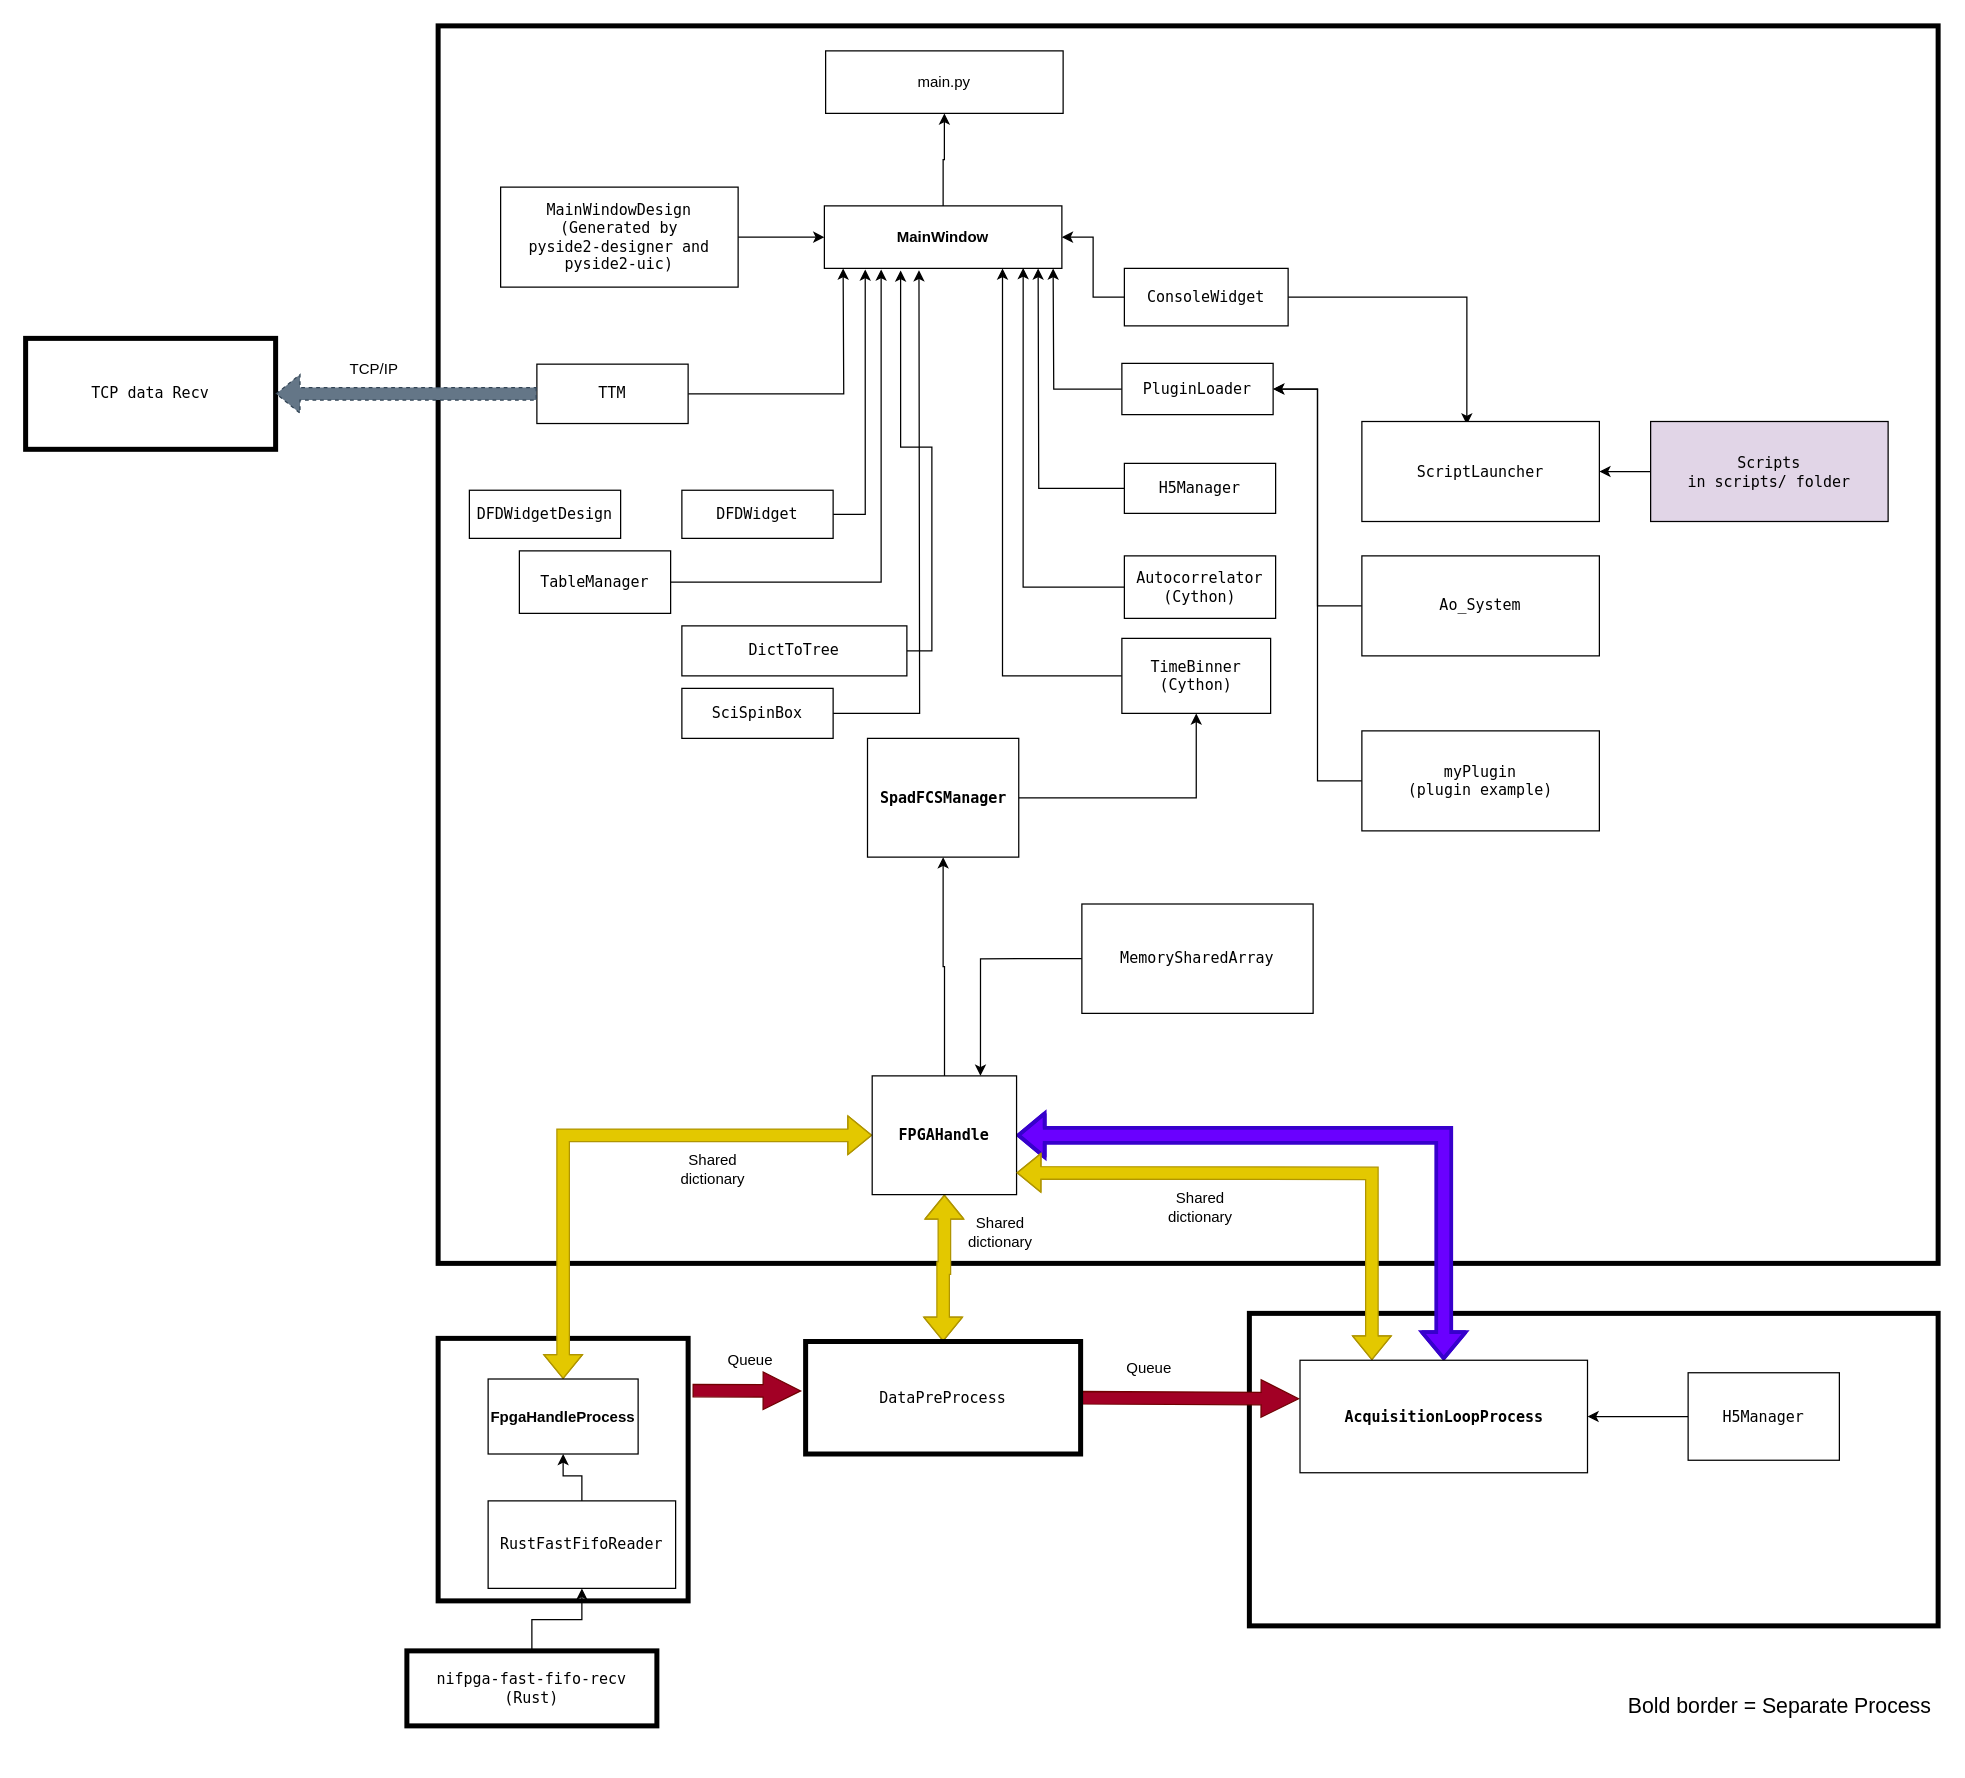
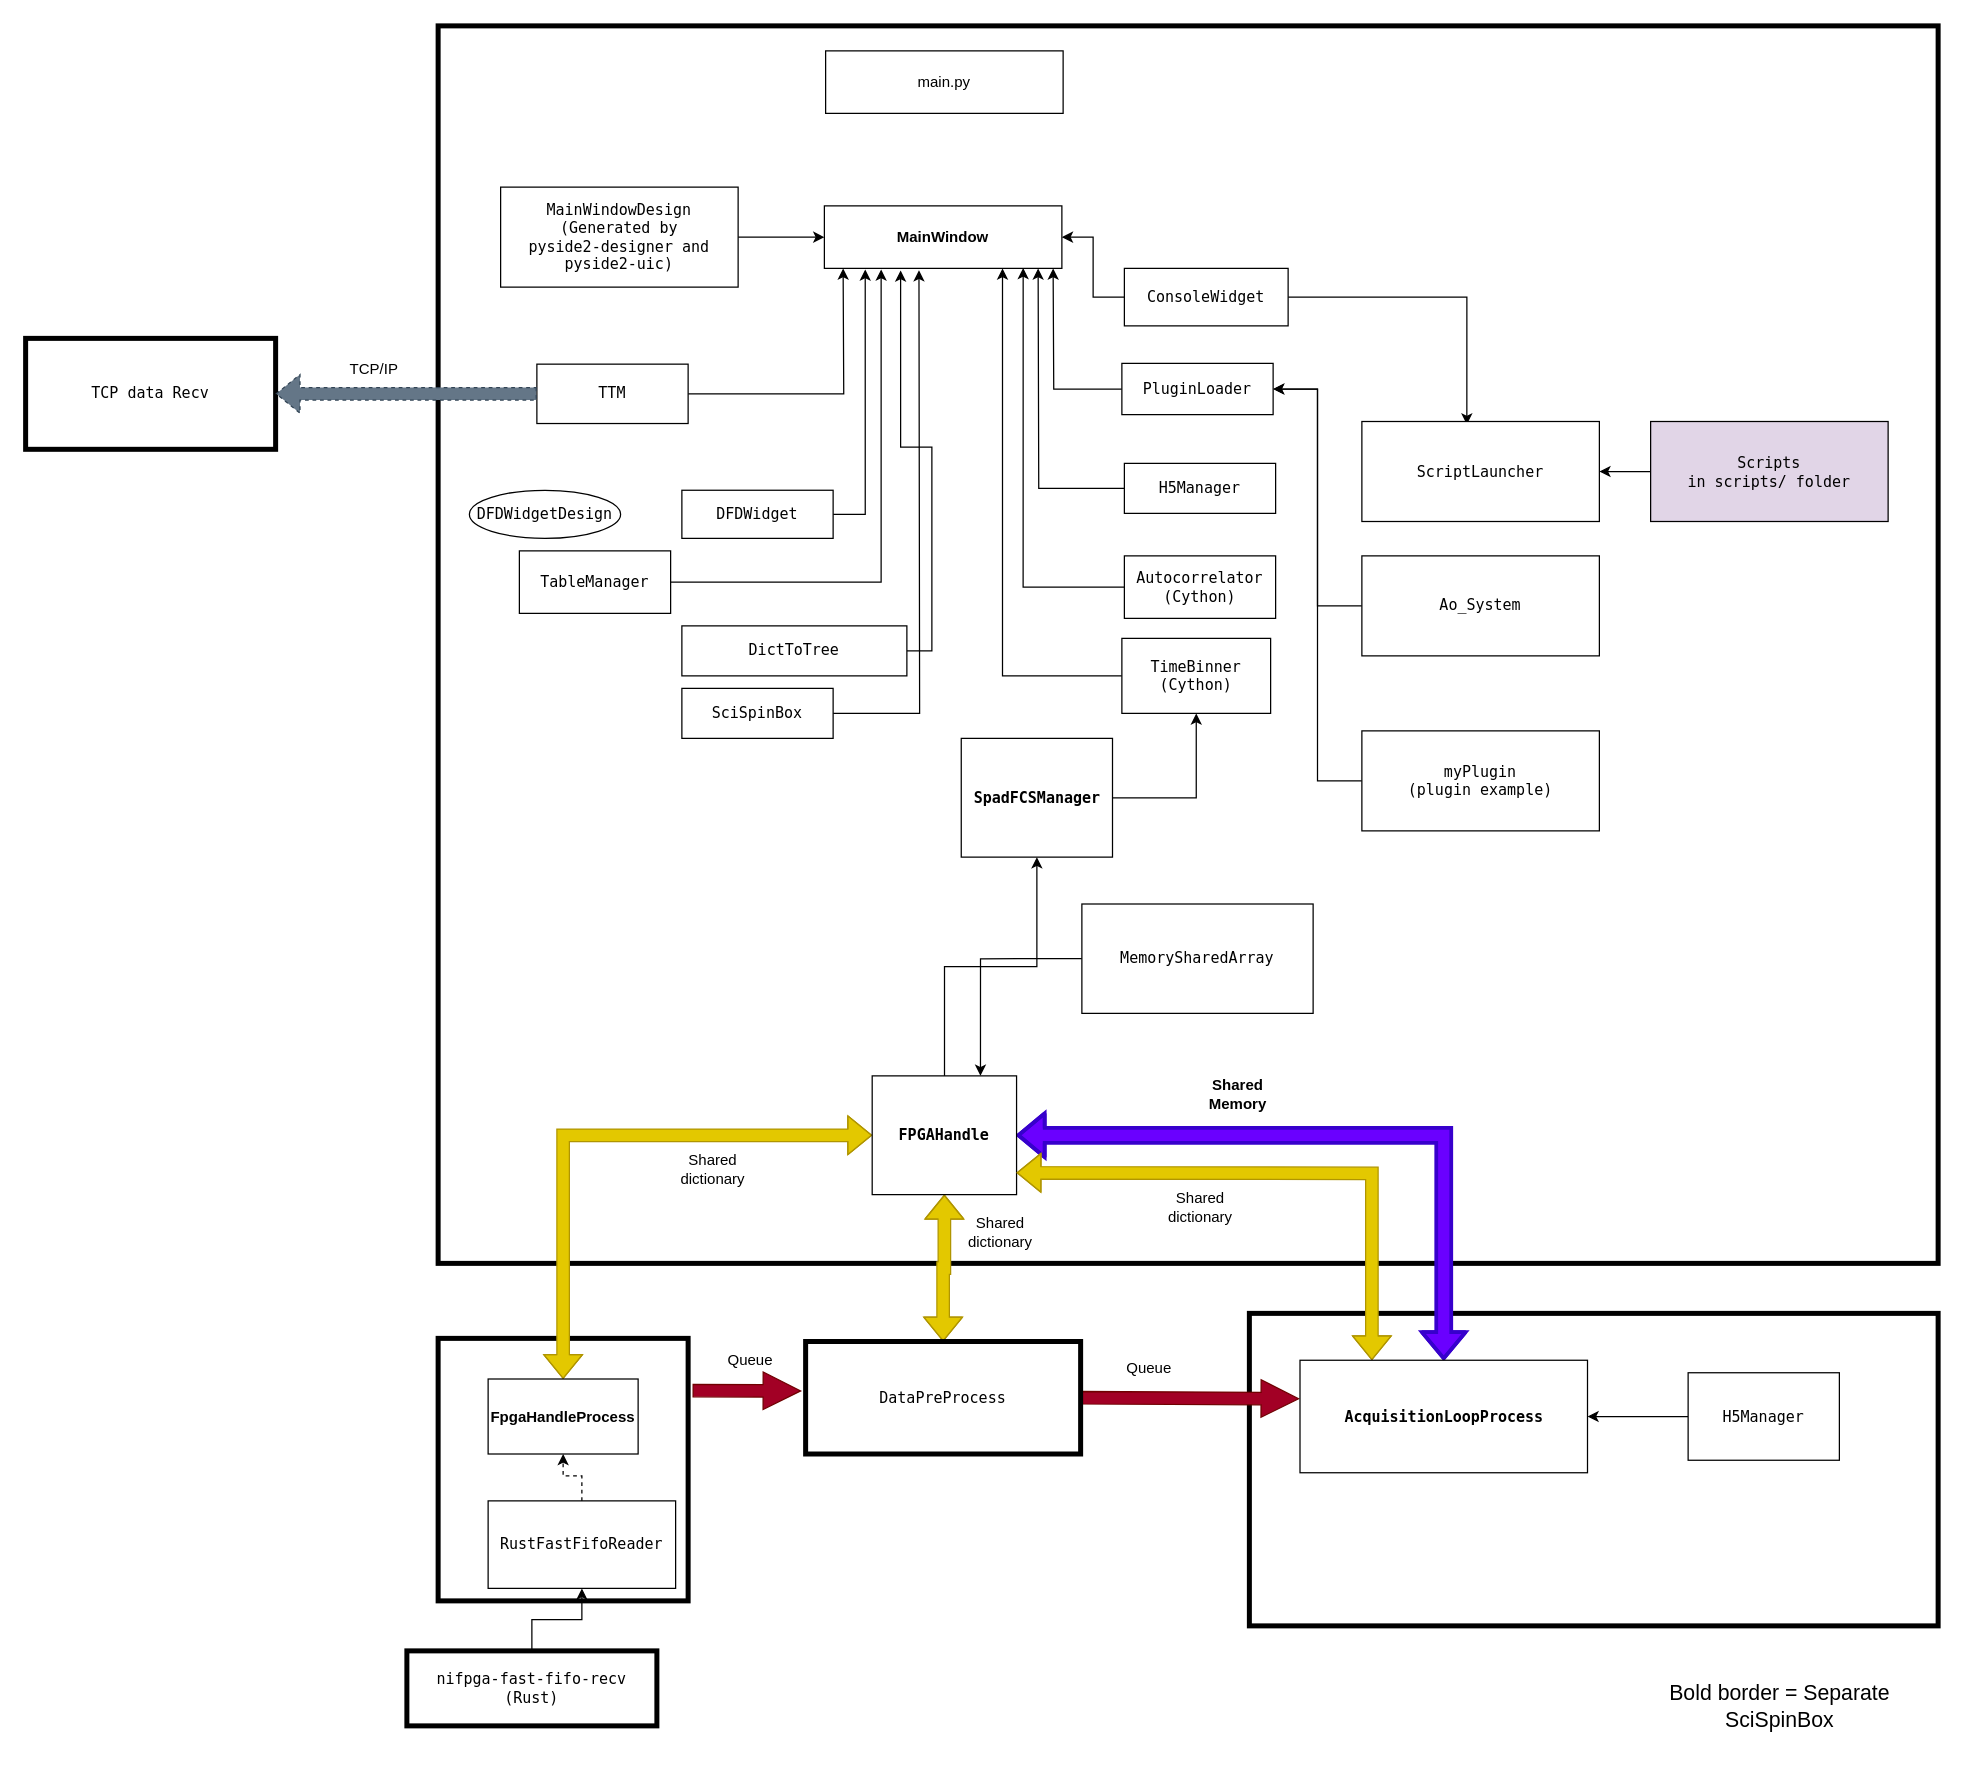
(943, 163) -> none
(545, 514) -> (545, 514)
(943, 798) -> (1037, 798)
none -> (1238, 1094)
(579, 1476) -> (579, 1476)
(1780, 1707) -> (1780, 1707)
